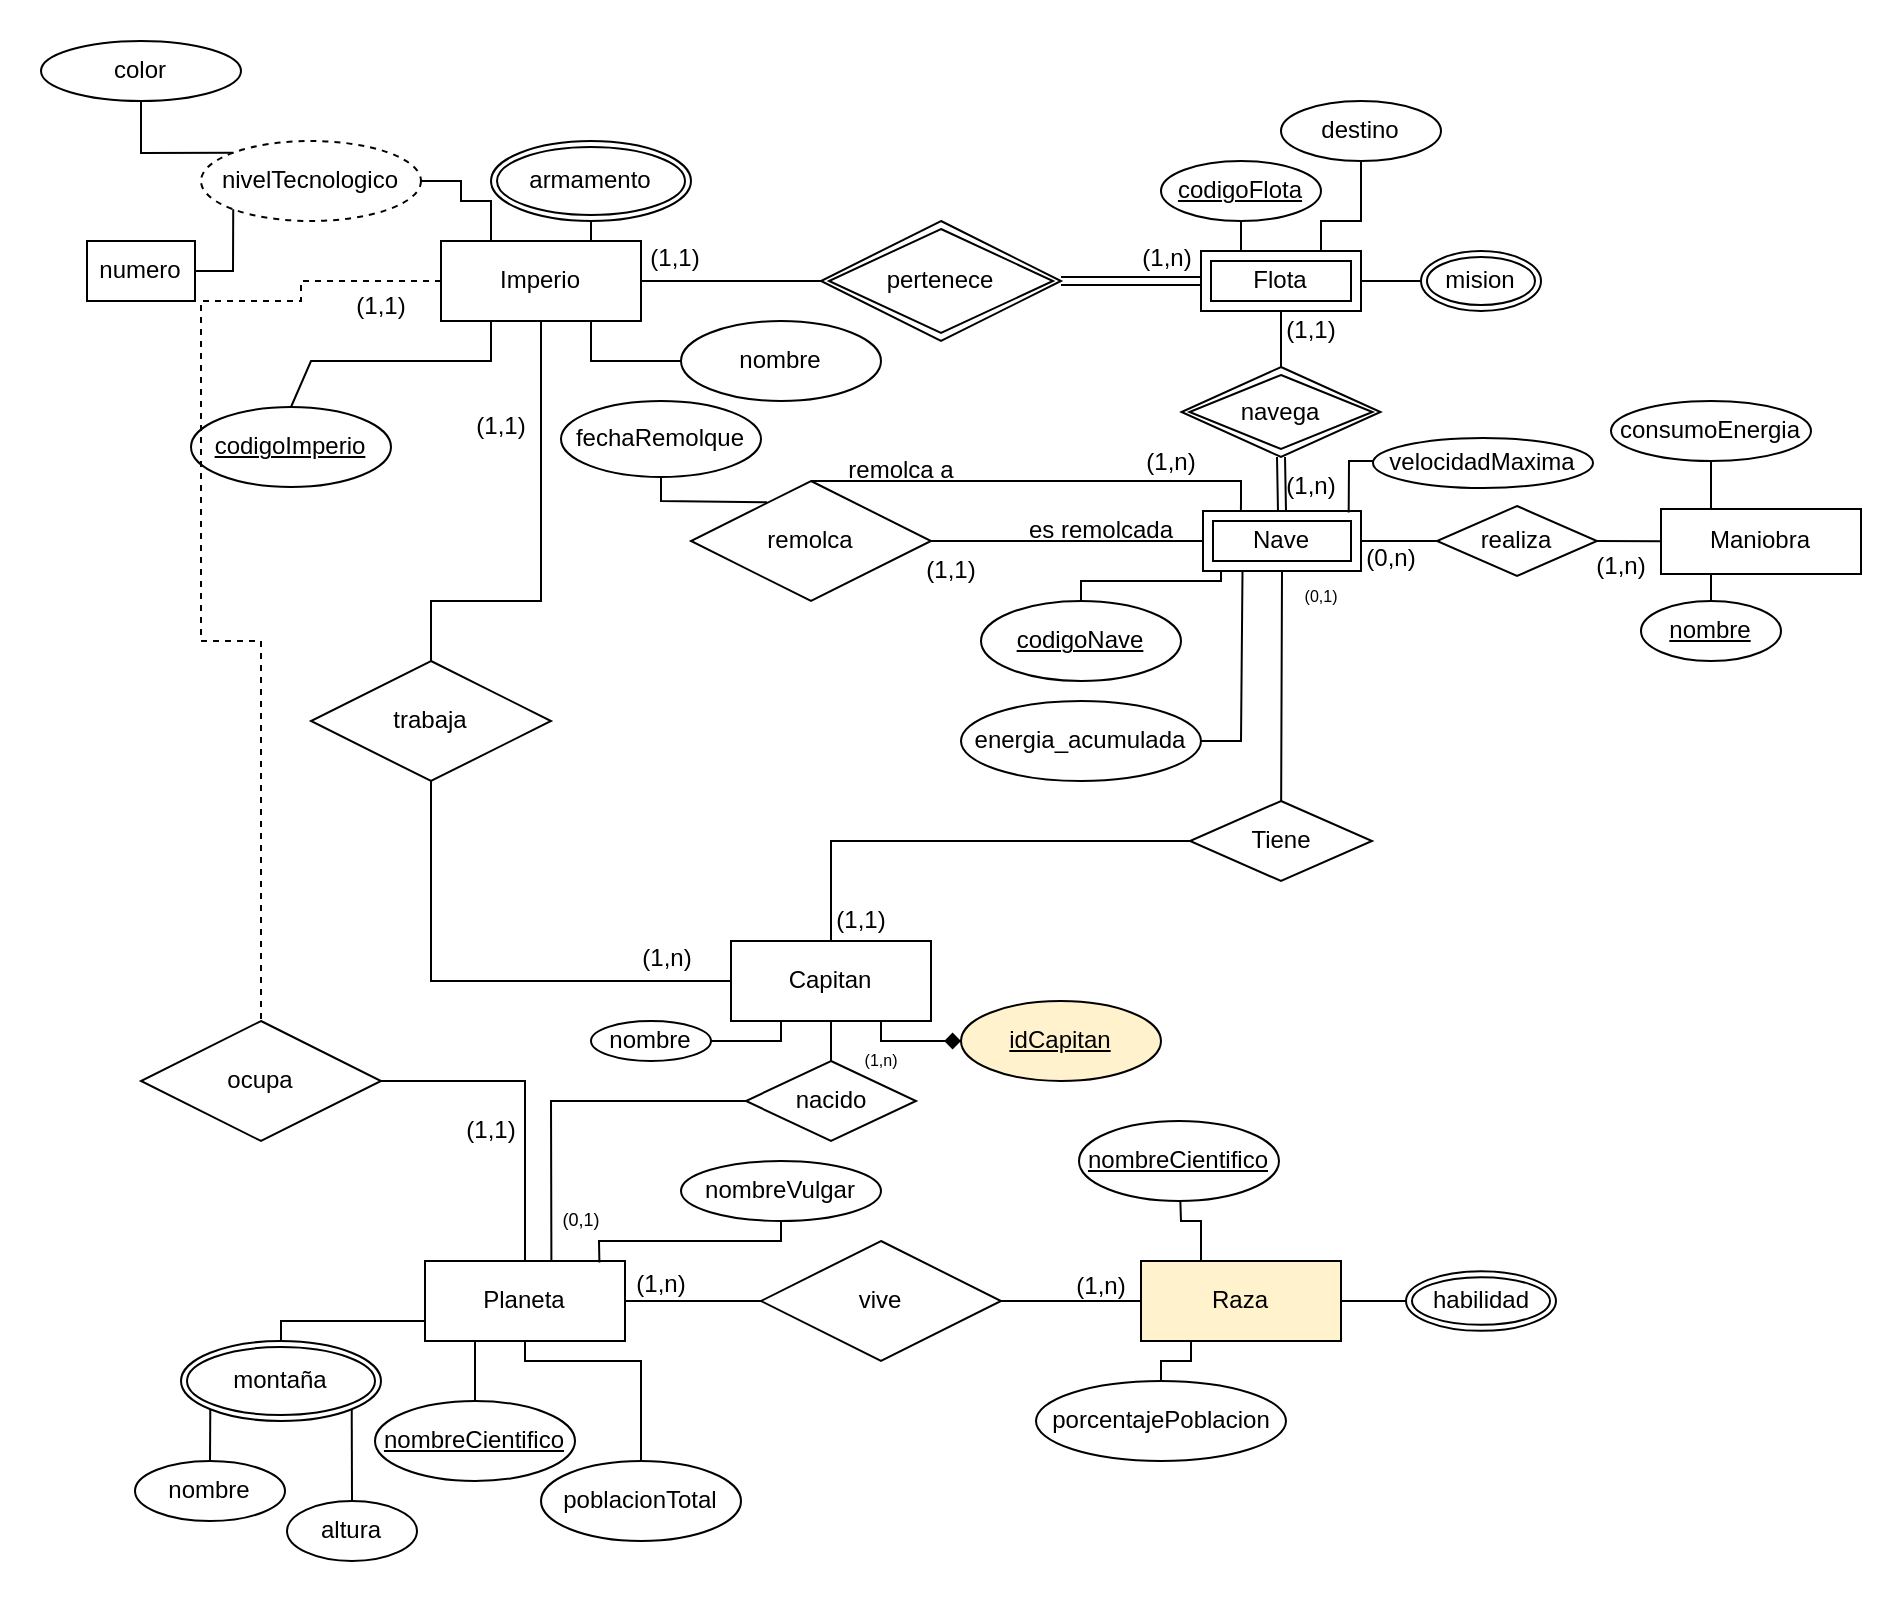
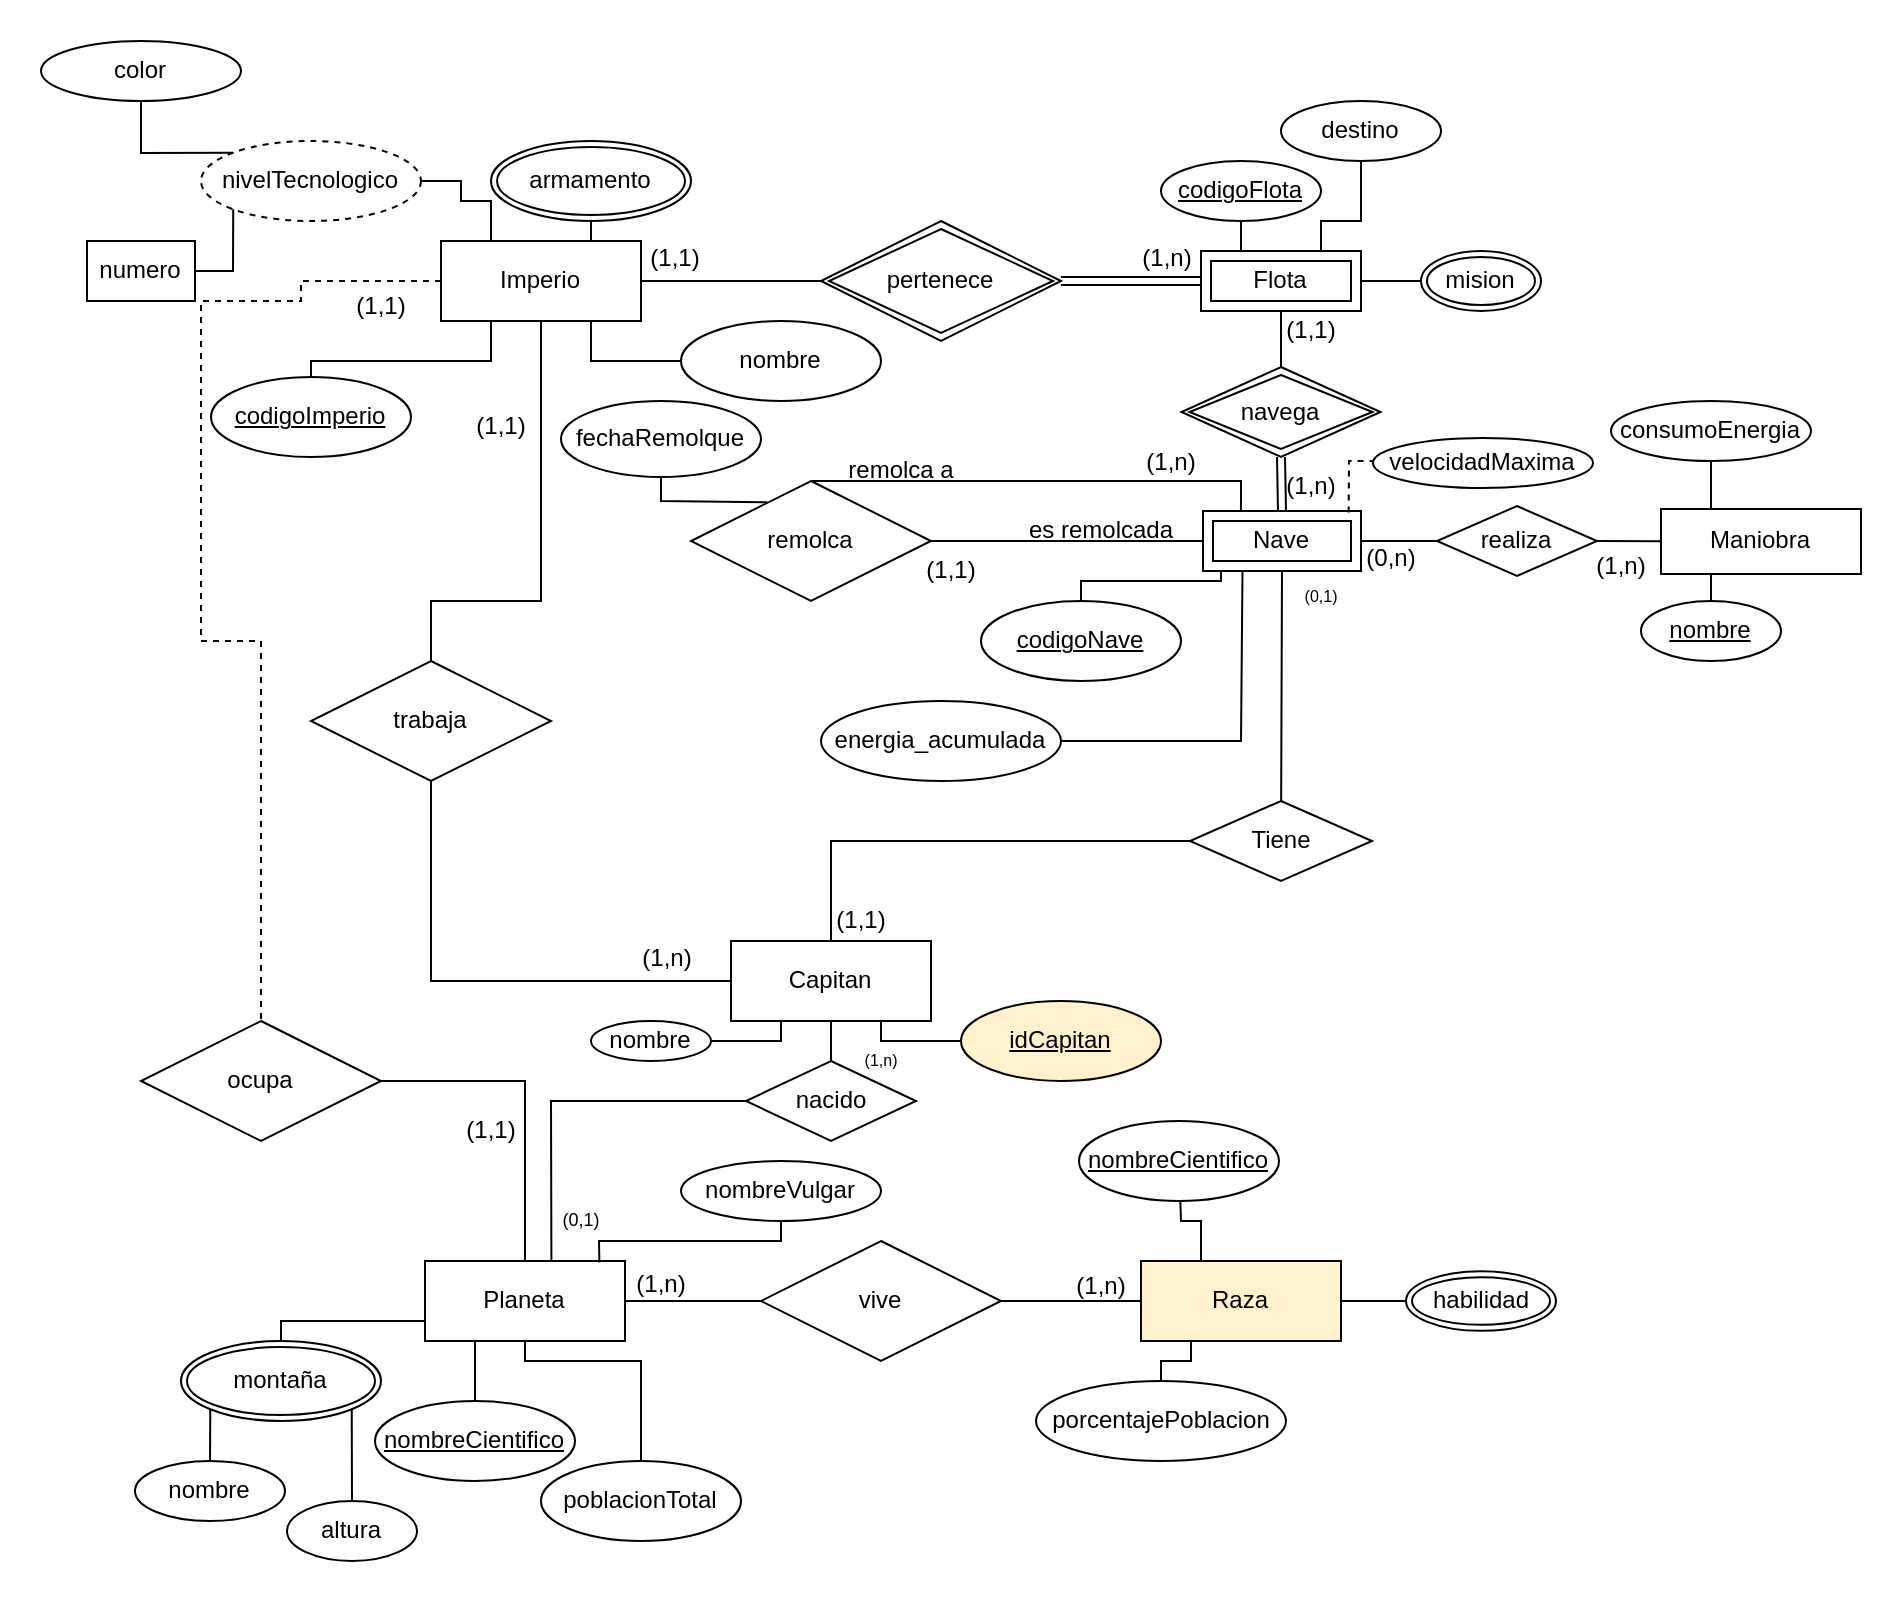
(291, 447) -> (311, 417)
(1349, 475) -> (1349, 475)
(1081, 741) -> (941, 741)
(945, 1041) -> (952, 1041)
